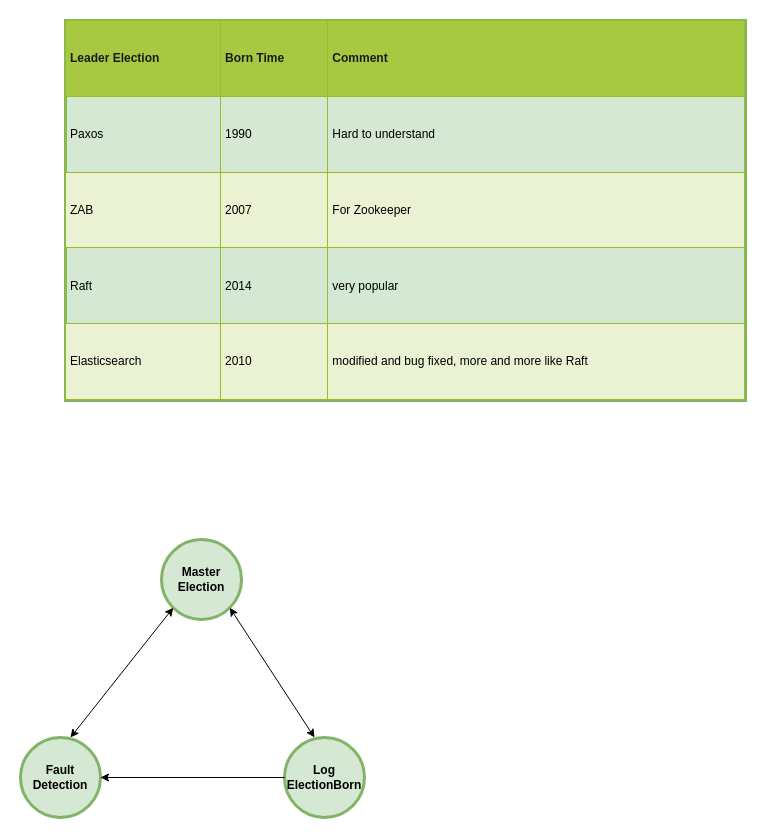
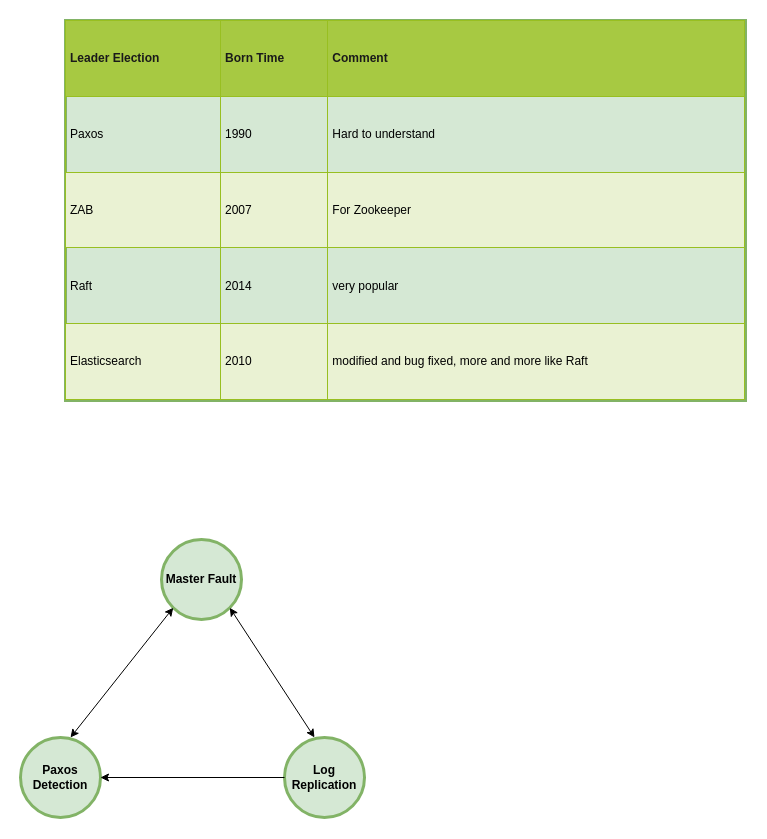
(202, 580) -> (202, 580)
(61, 778) -> (61, 778)
(325, 778) -> (325, 778)
